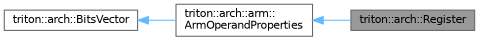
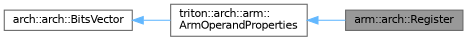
(71, 20) -> (68, 20)
(413, 20) -> (404, 20)
